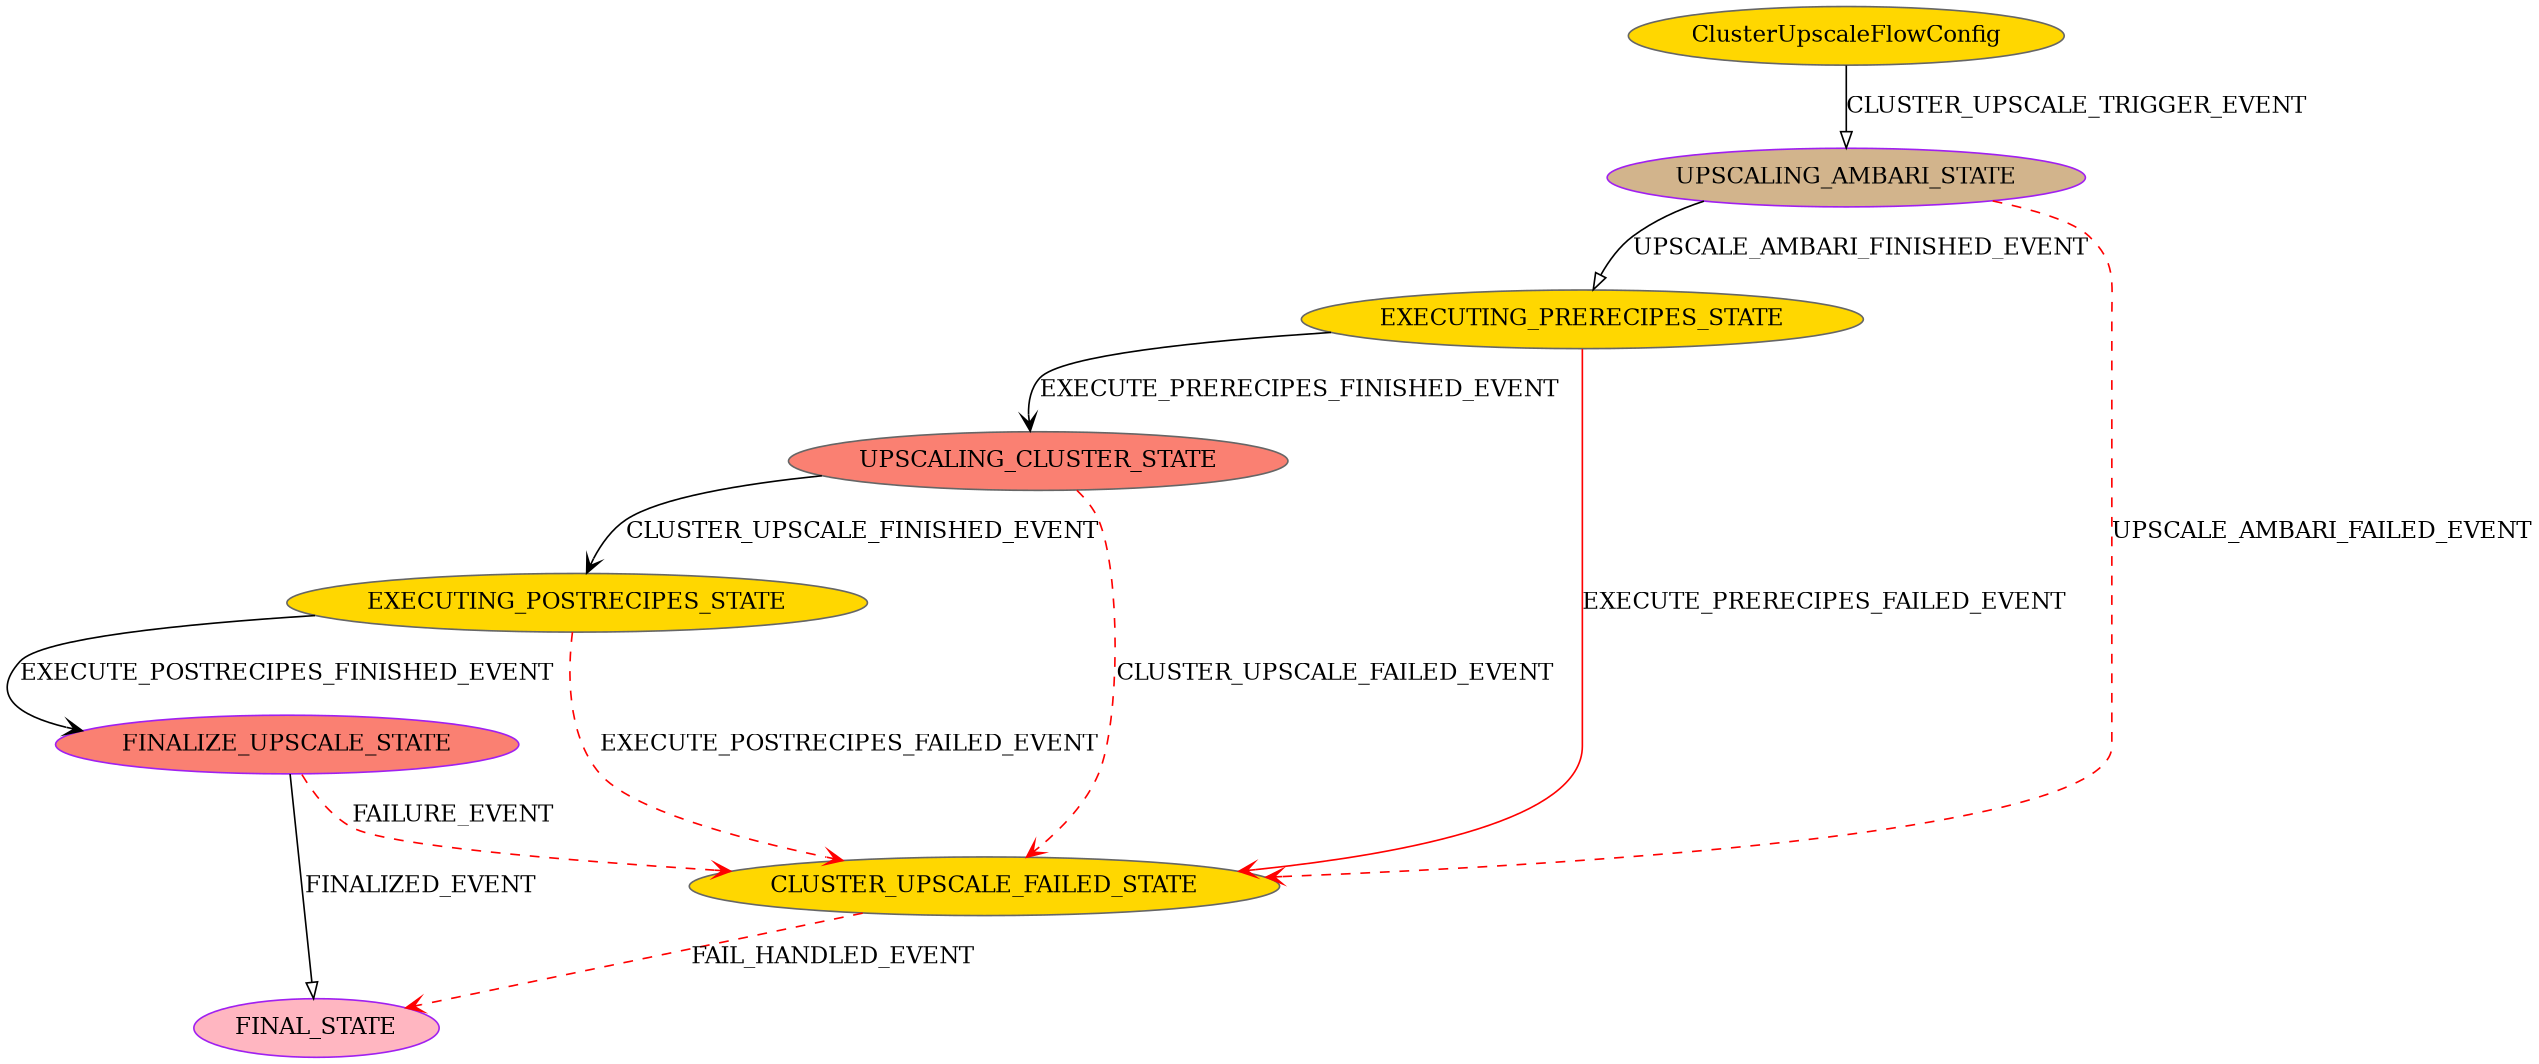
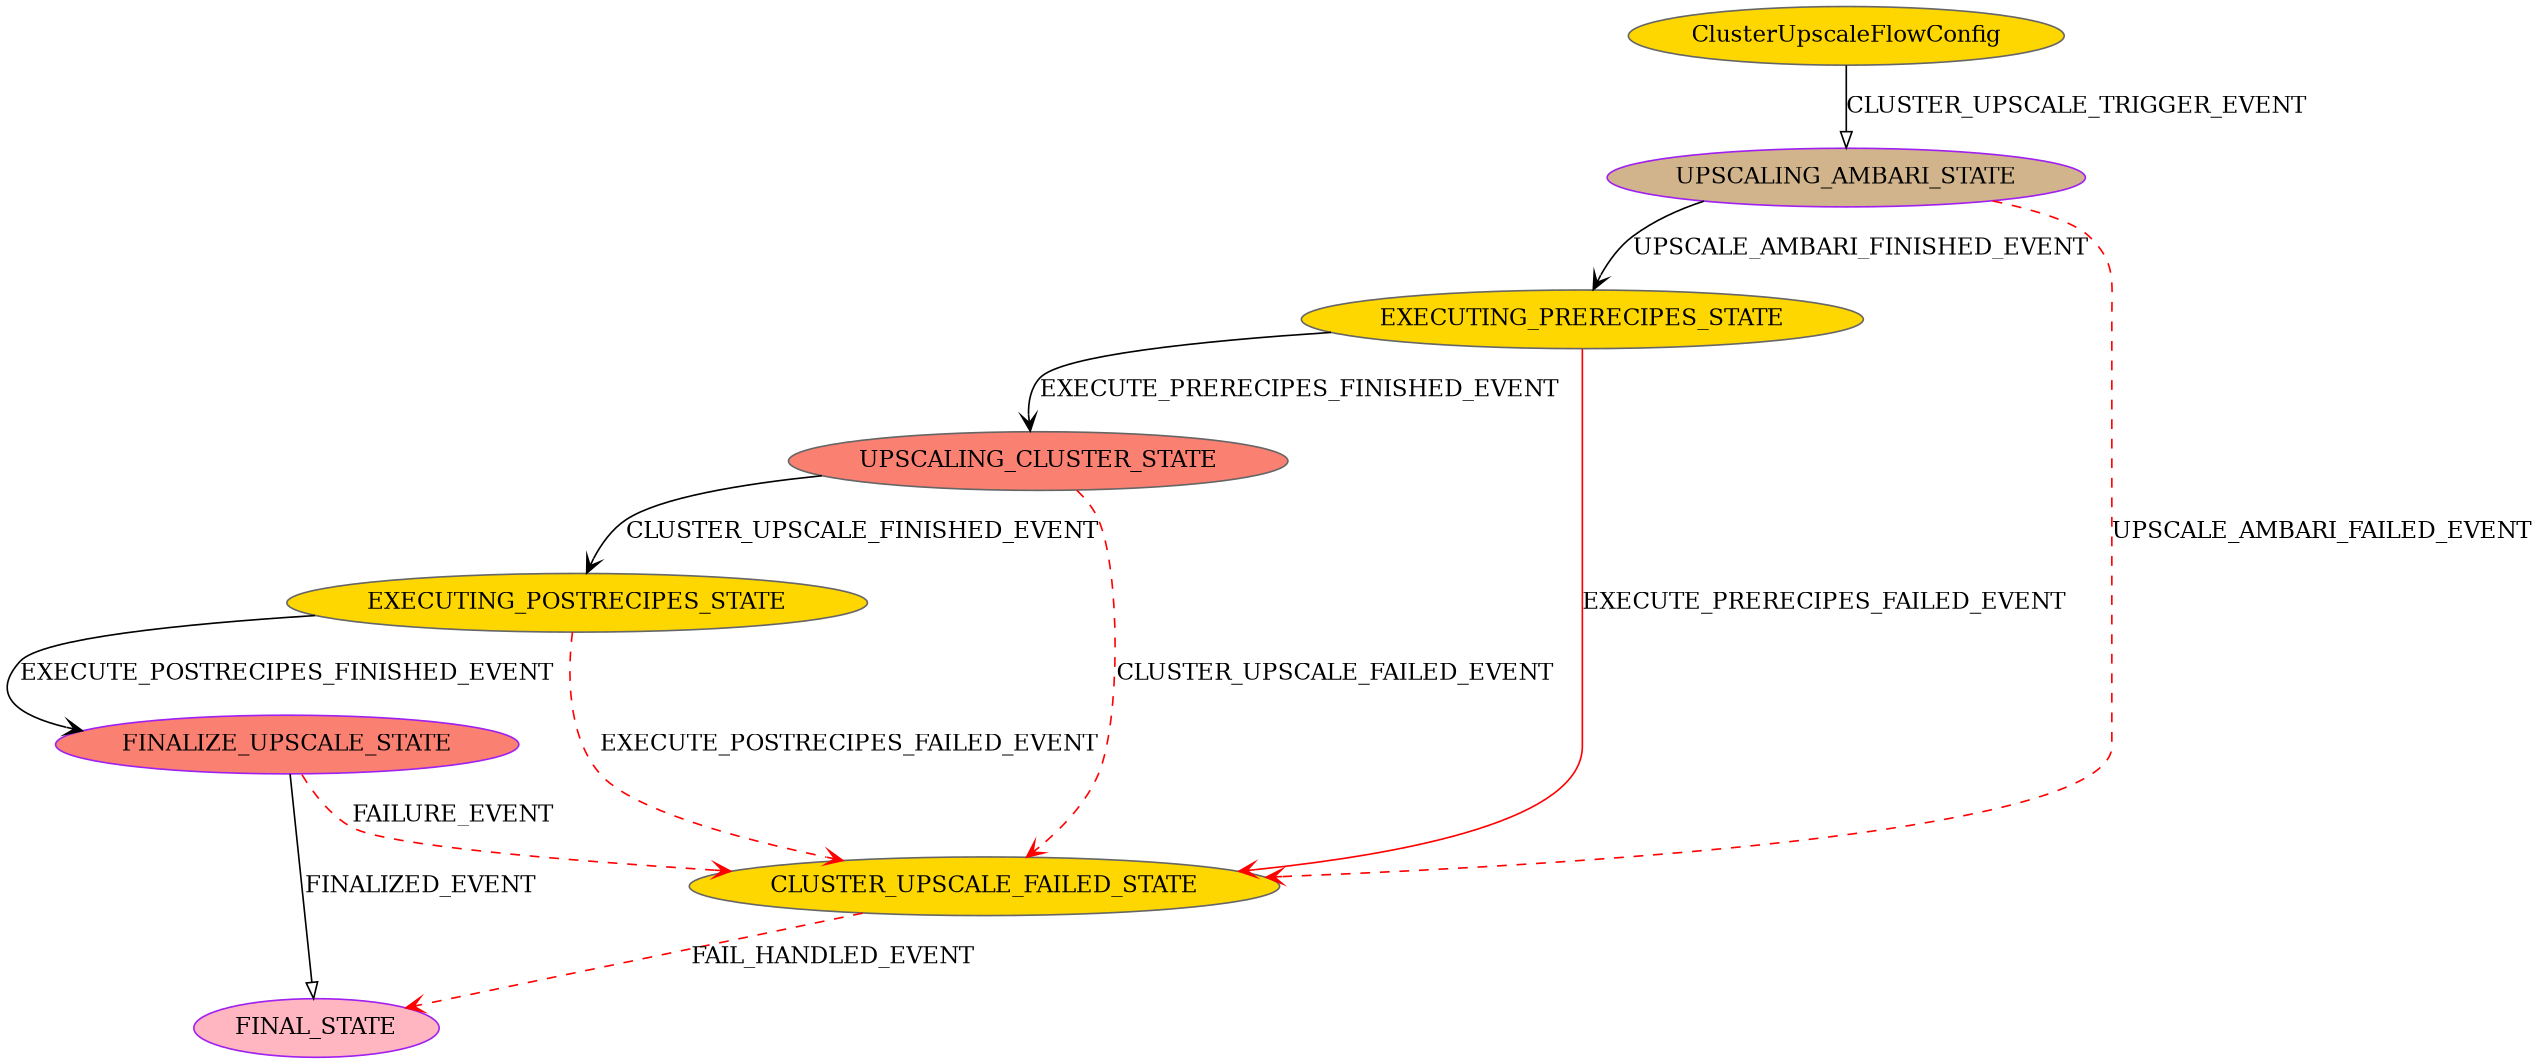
(1645, 228) -> (1645, 228)
